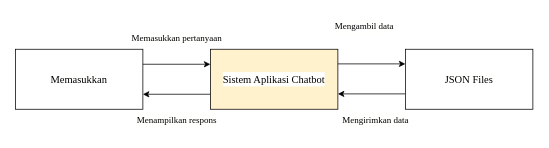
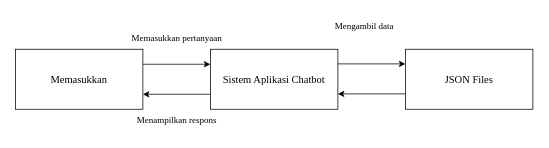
(274, 79) -> (274, 79)
(375, 120) -> none
